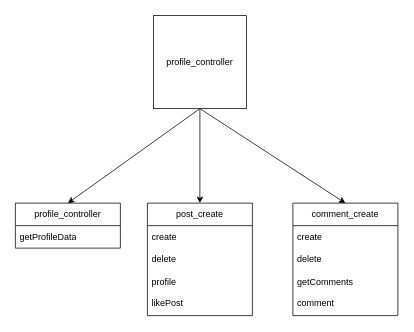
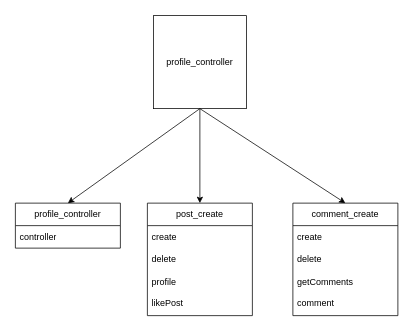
(53, 237) -> (43, 237)
